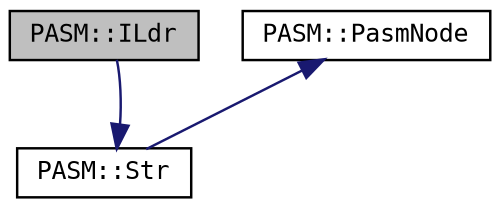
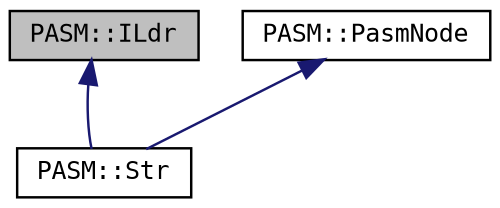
(120, 92) -> (88, 117)
